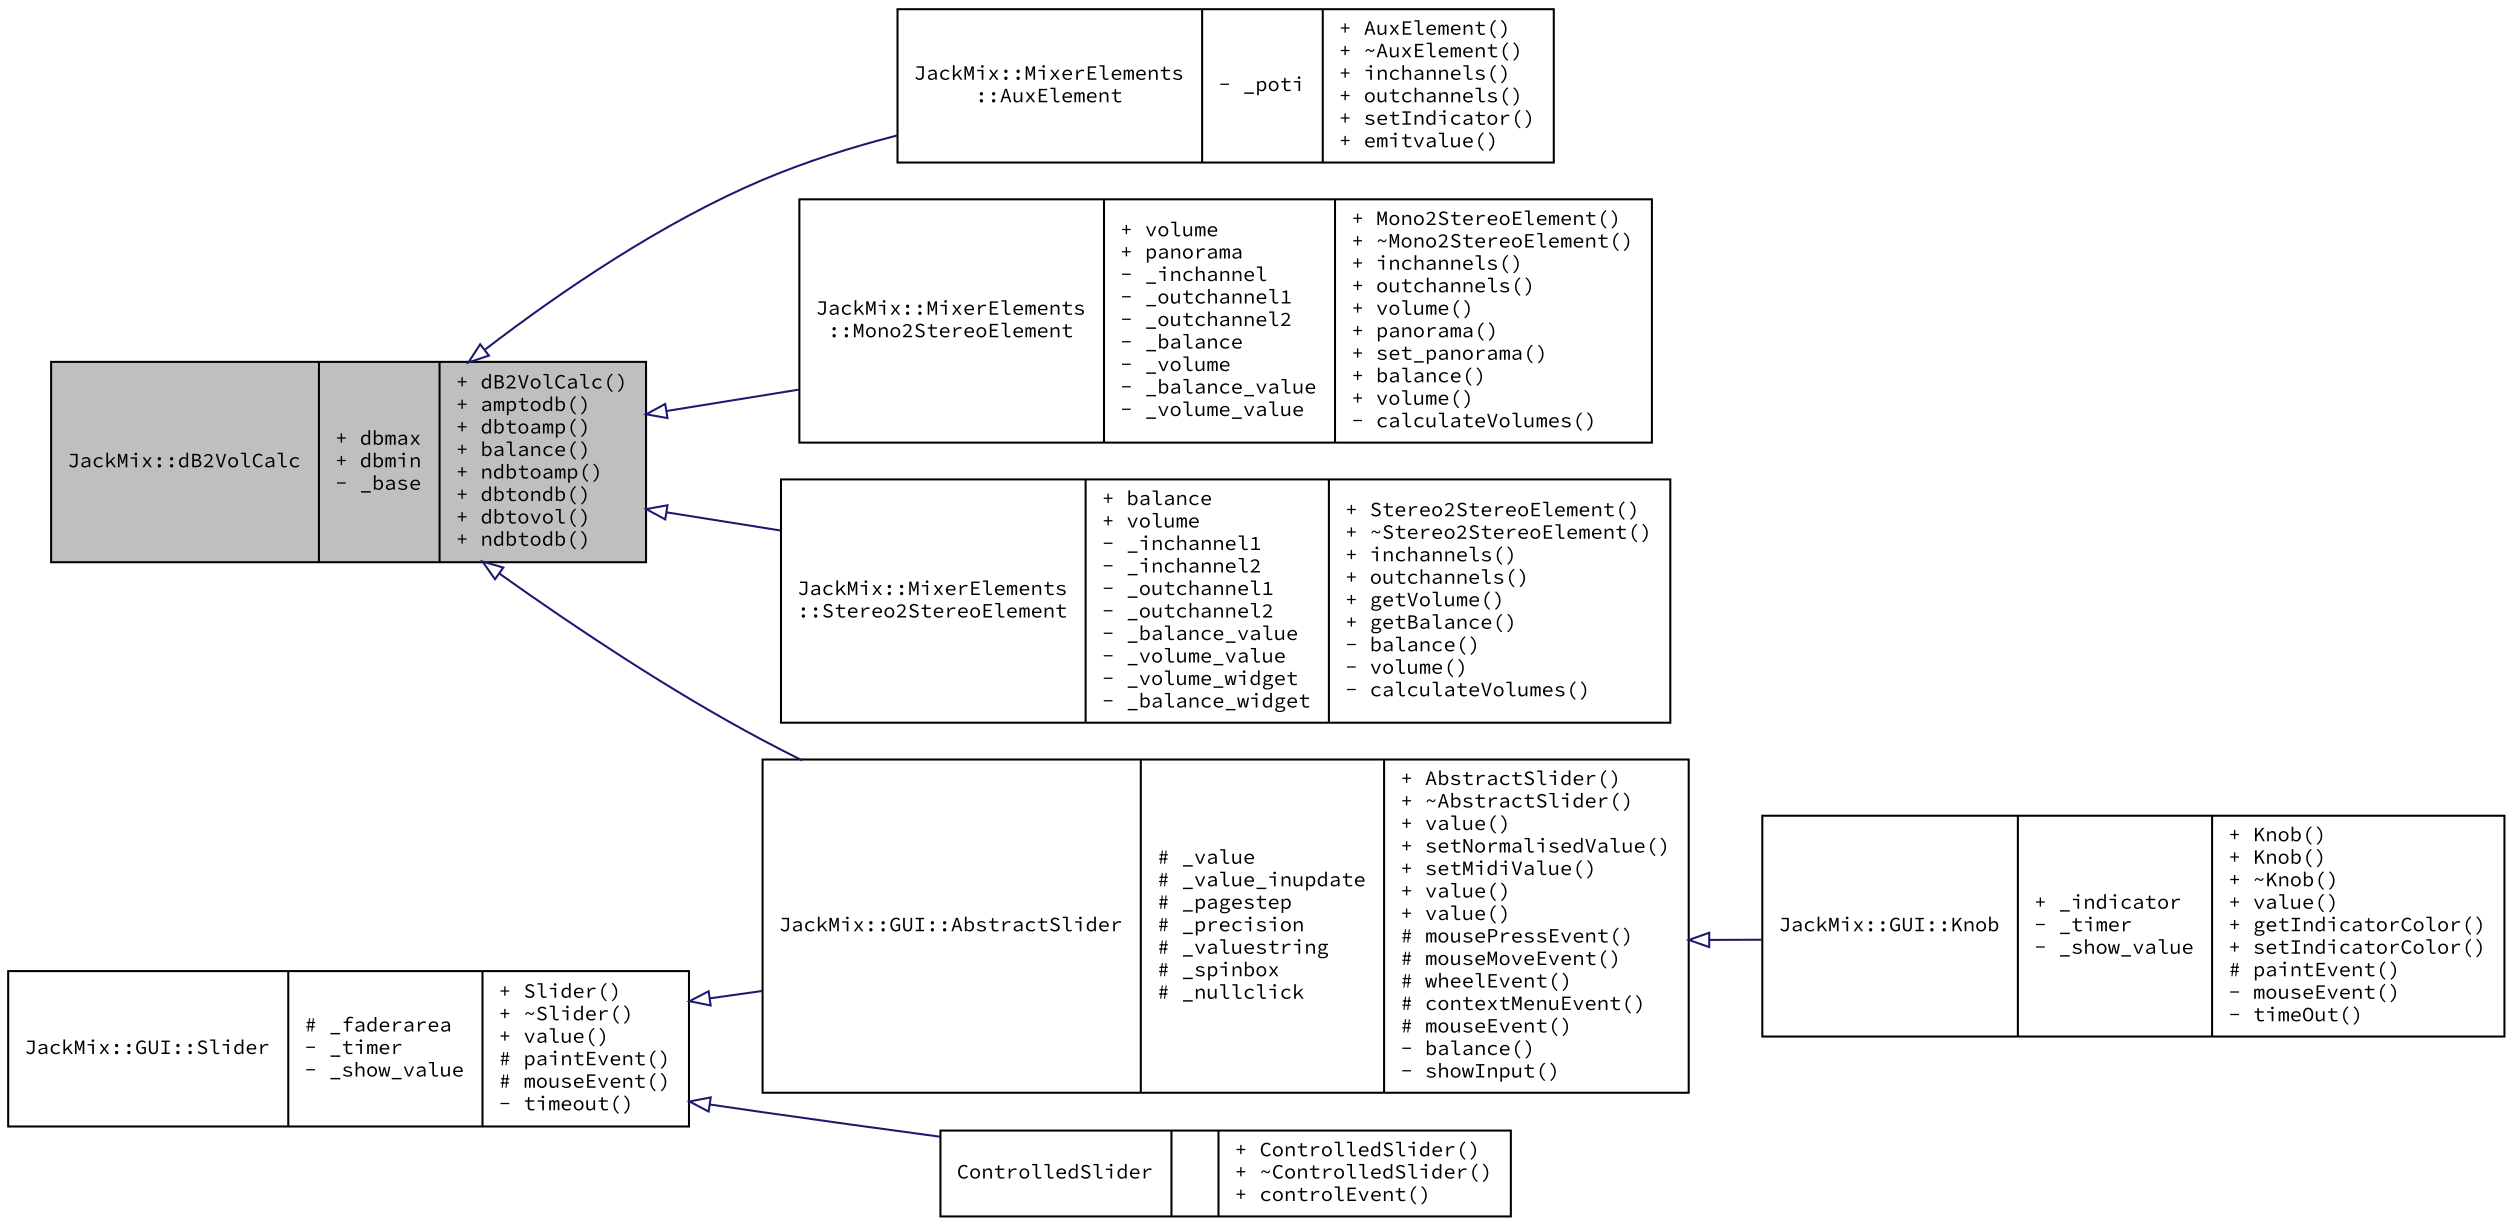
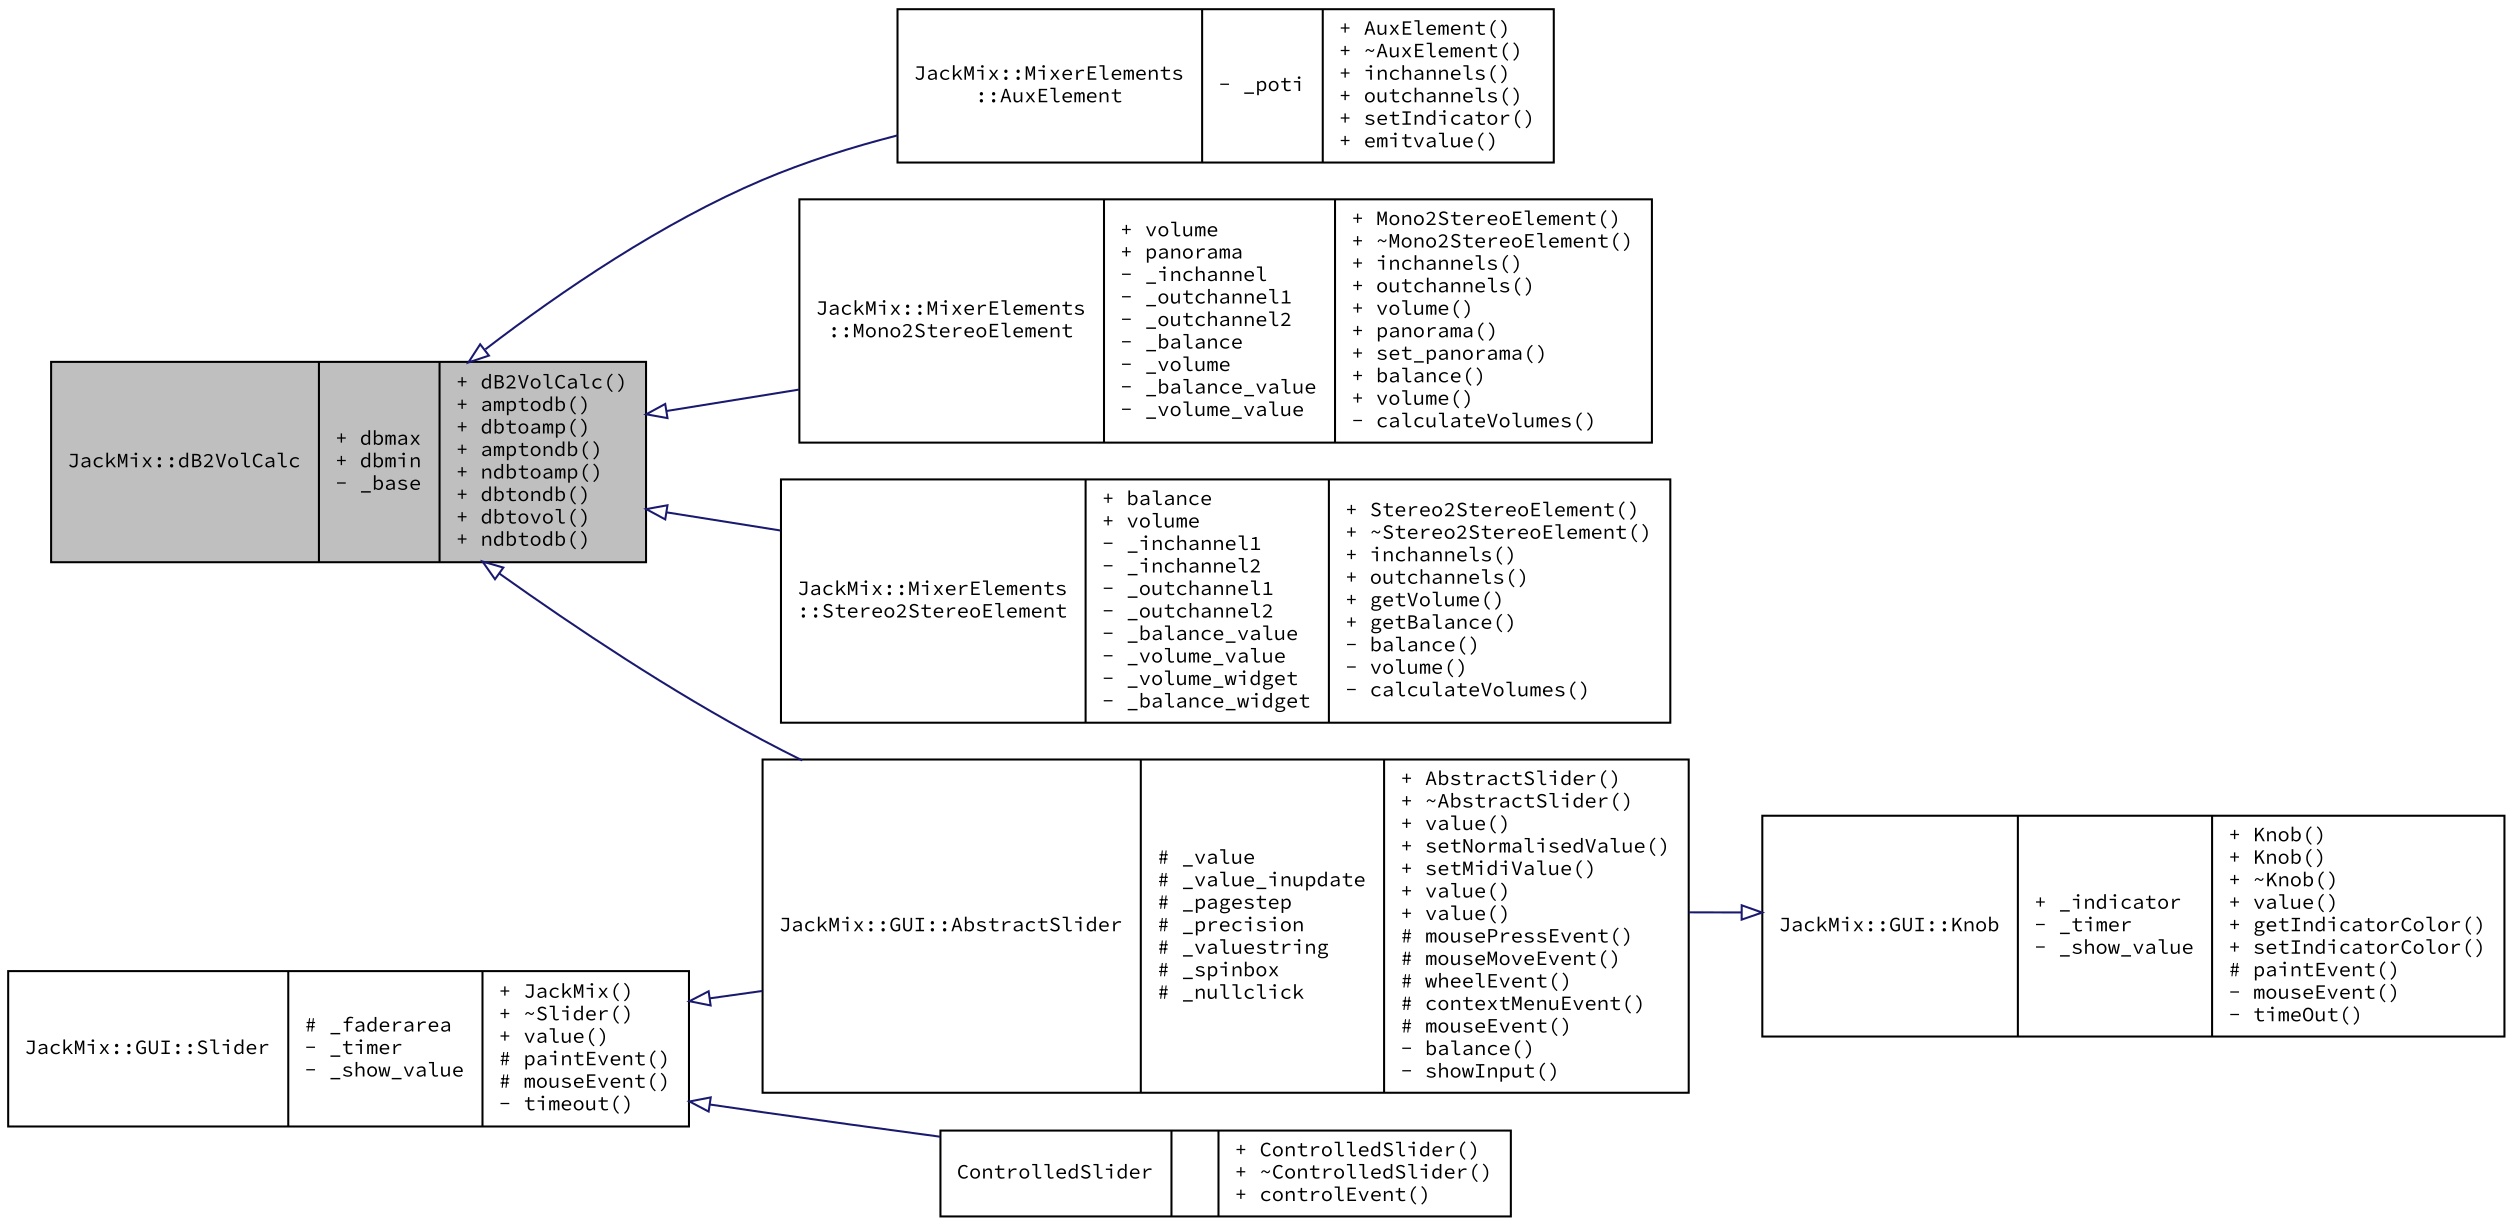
(524, 450) -> (531, 450)
(1736, 940) -> (1715, 912)
(561, 992) -> (567, 992)
